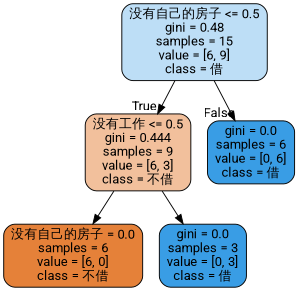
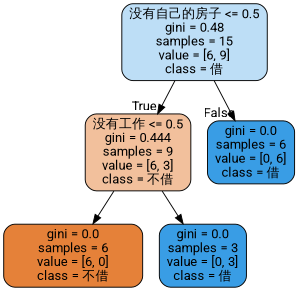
(73, 256) -> (73, 256)
